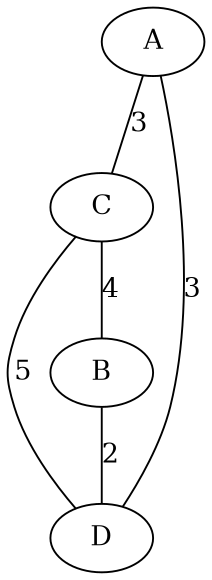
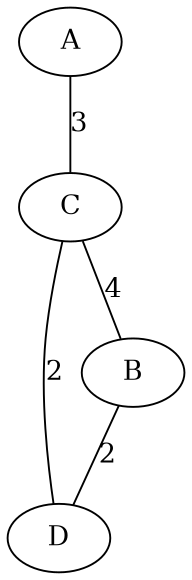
(183, 296) -> none
(24, 373) -> (55, 373)
